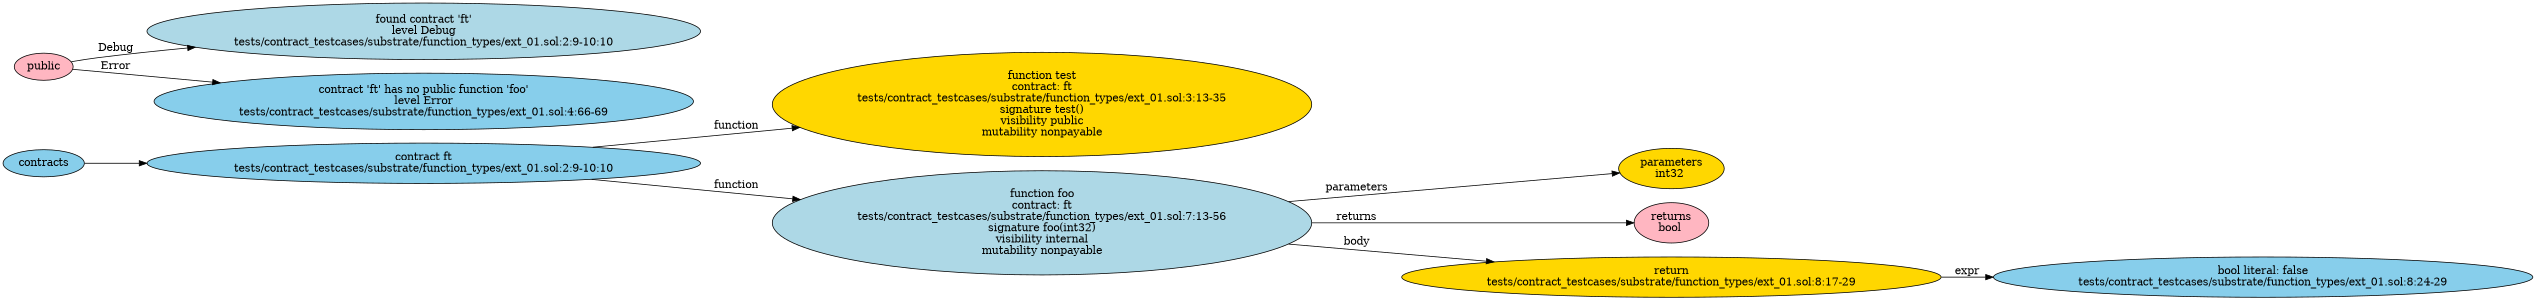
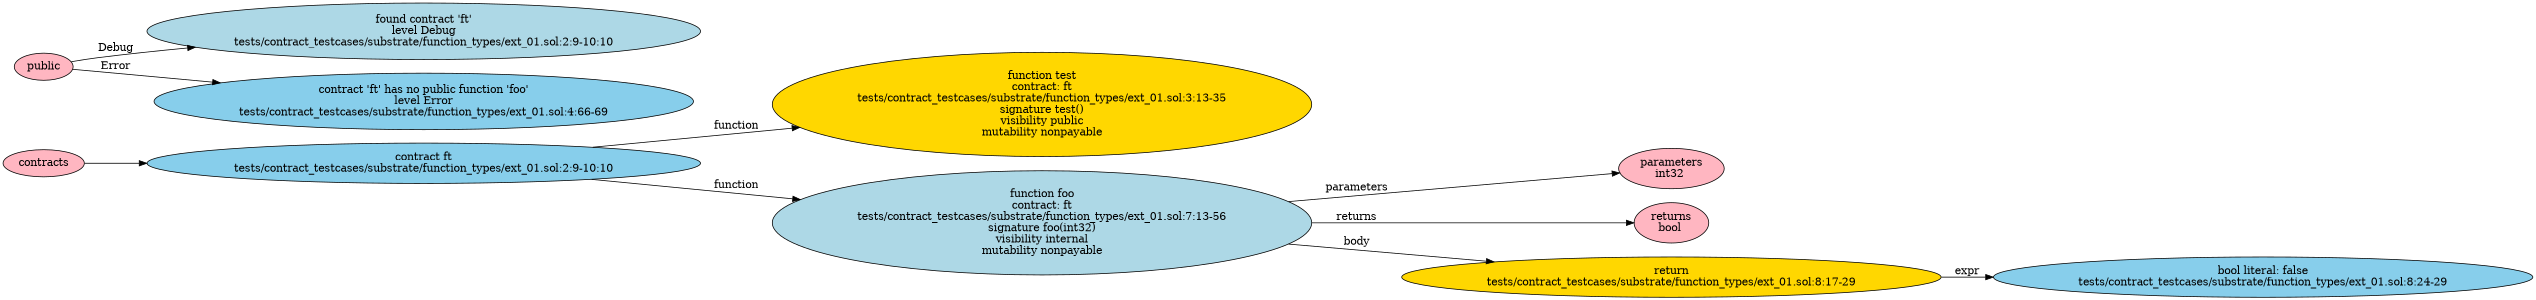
(44, 163) -> (44, 163)
(1671, 169) -> (1671, 169)
